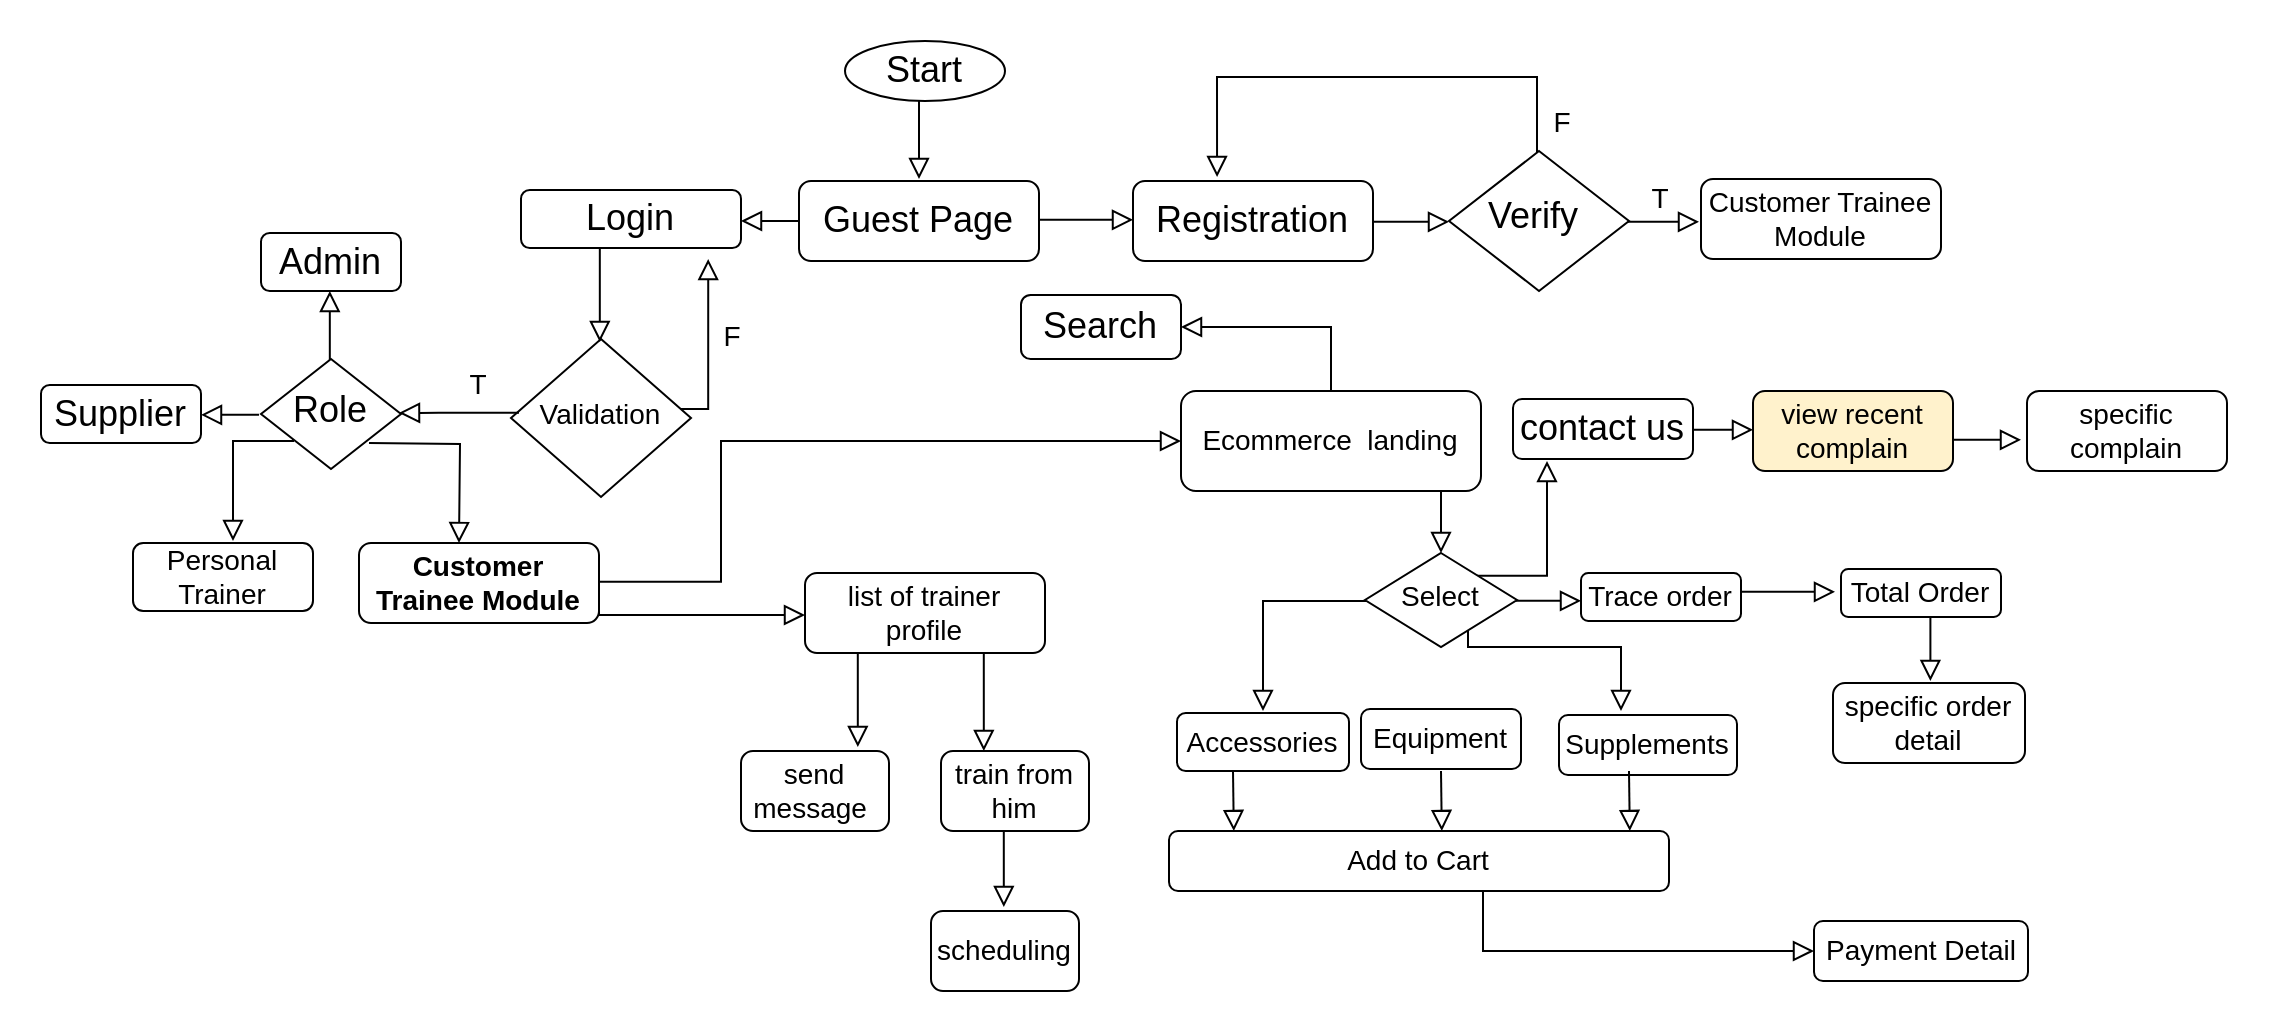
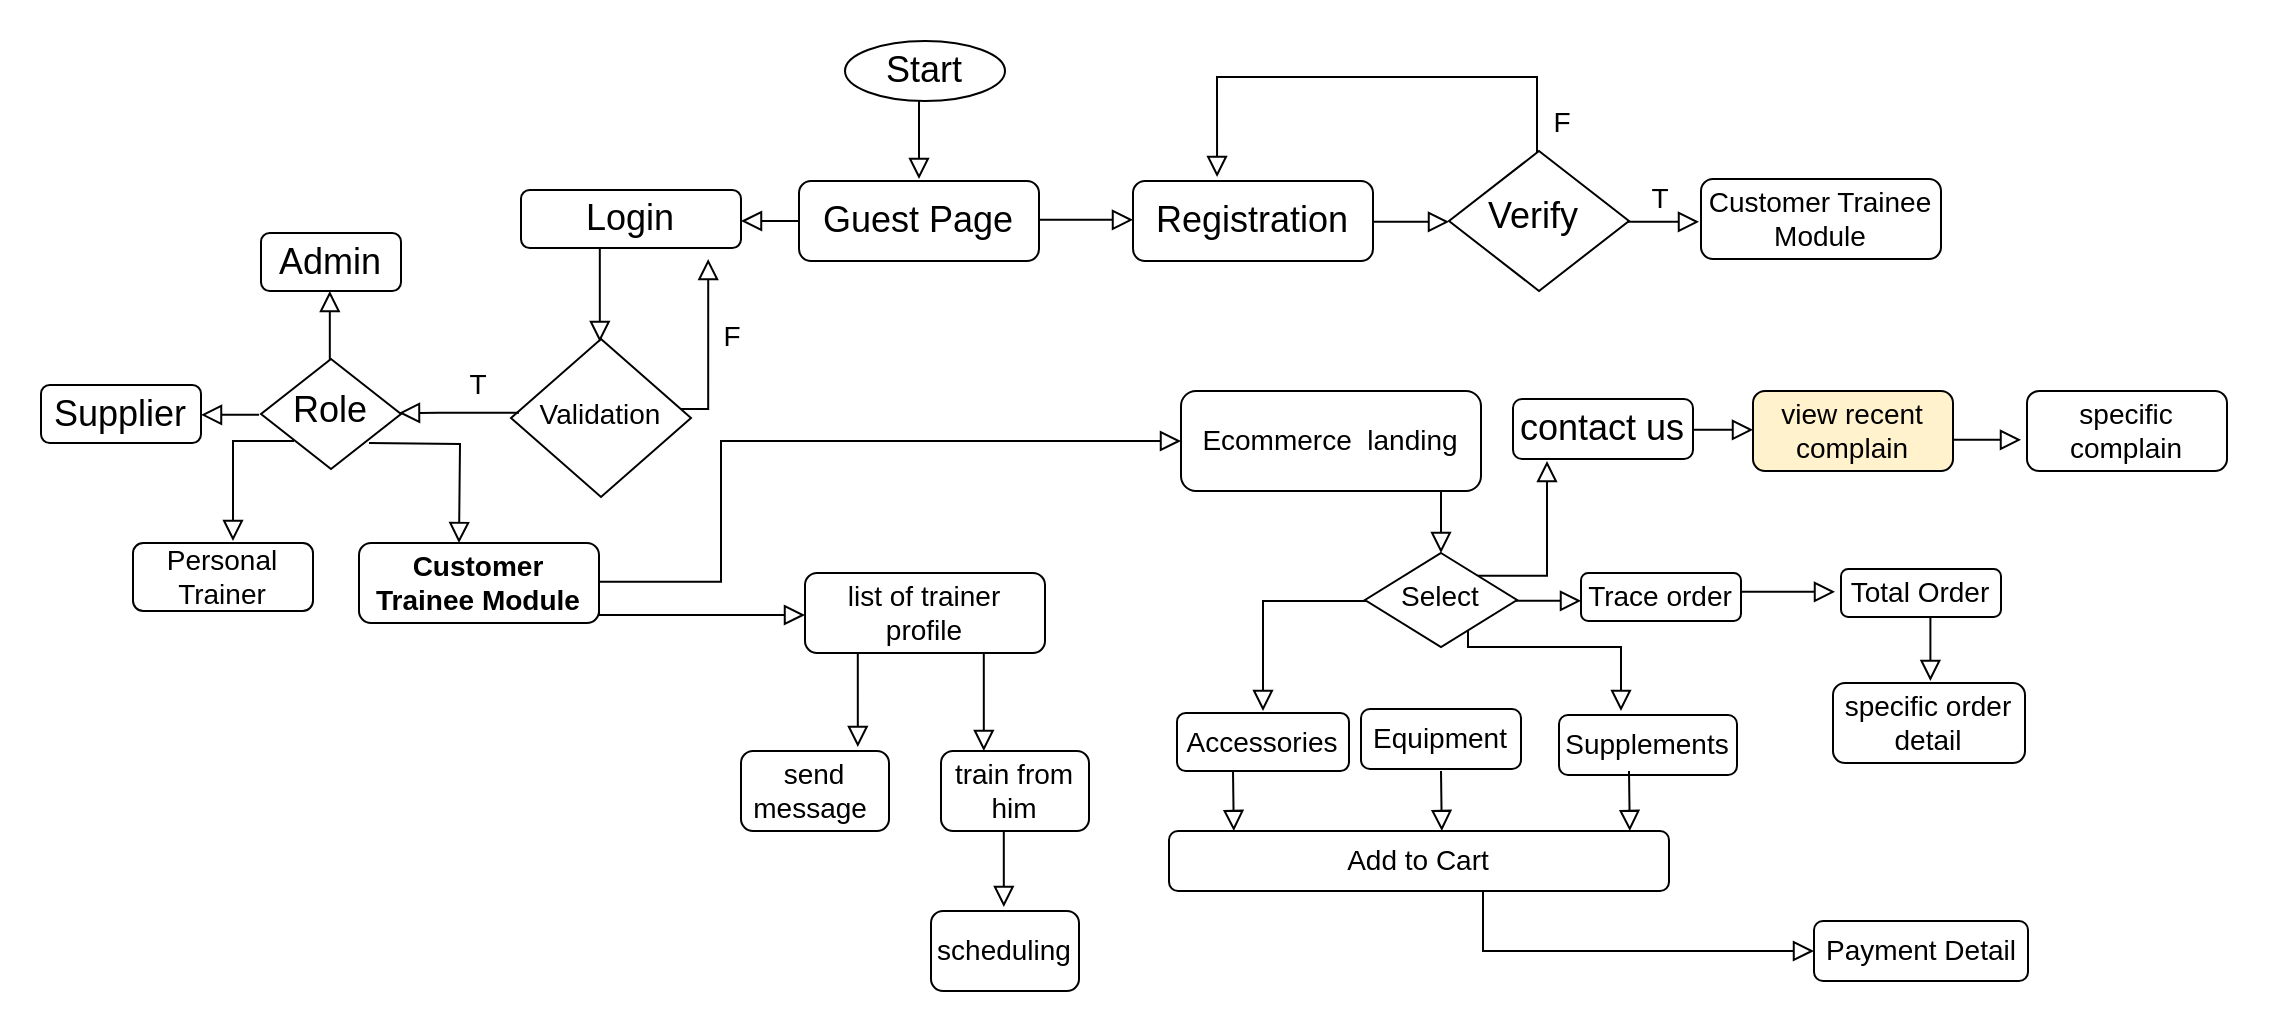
(1101, 327) -> none
(1299, 327) -> none
